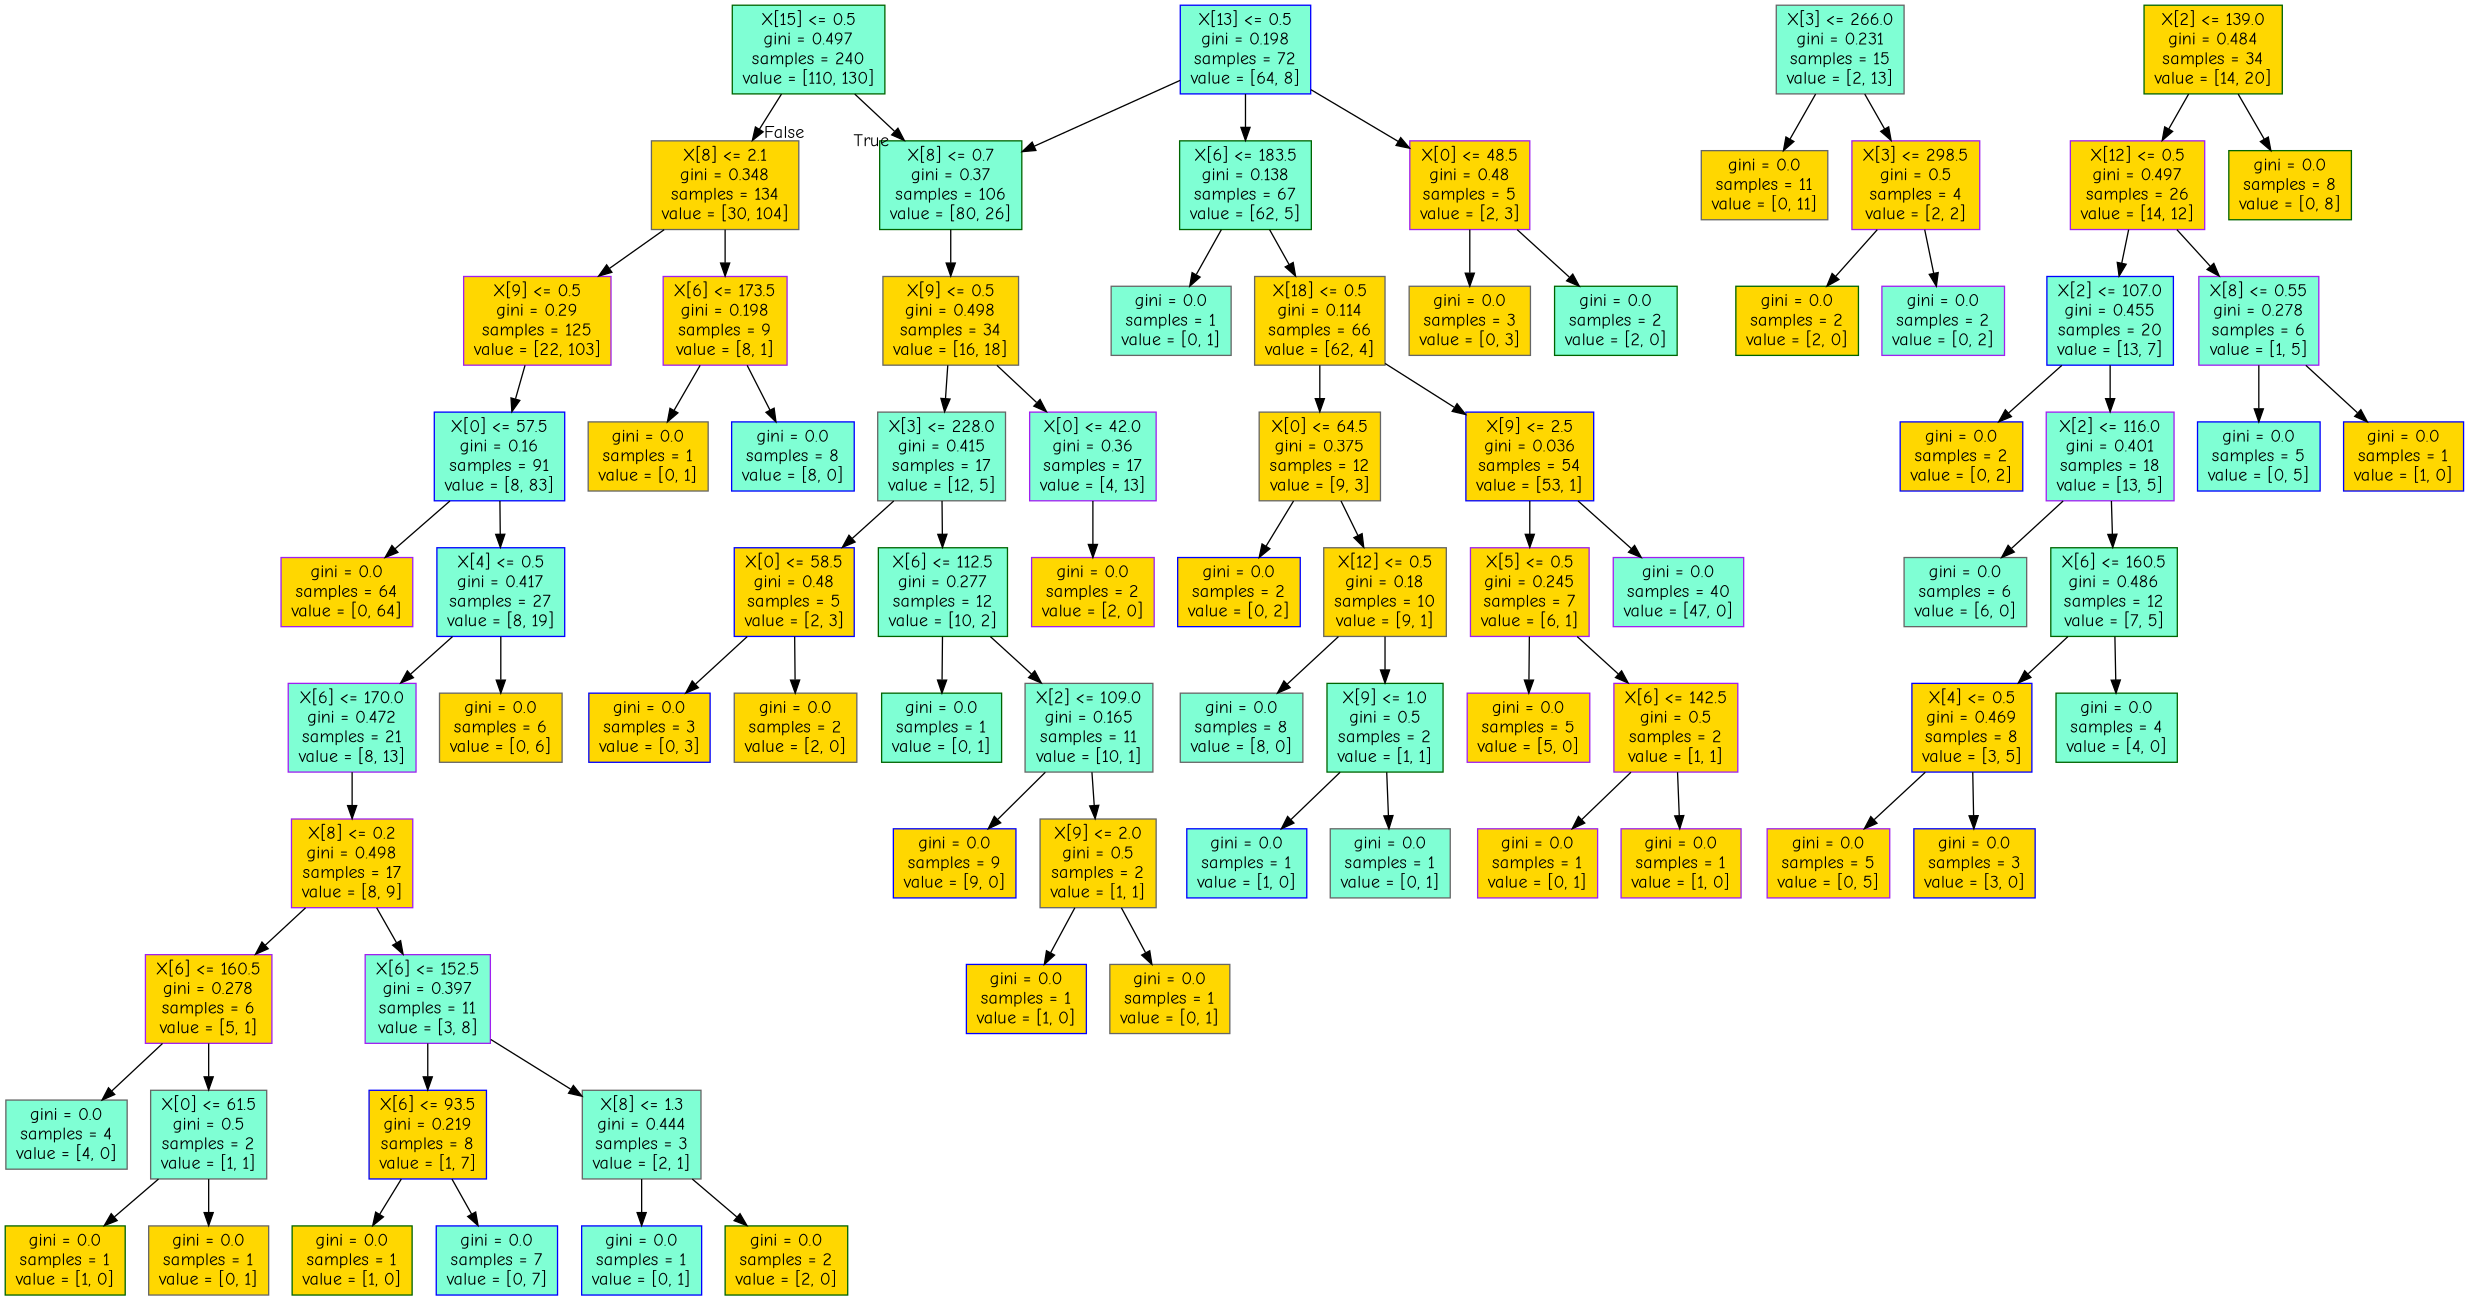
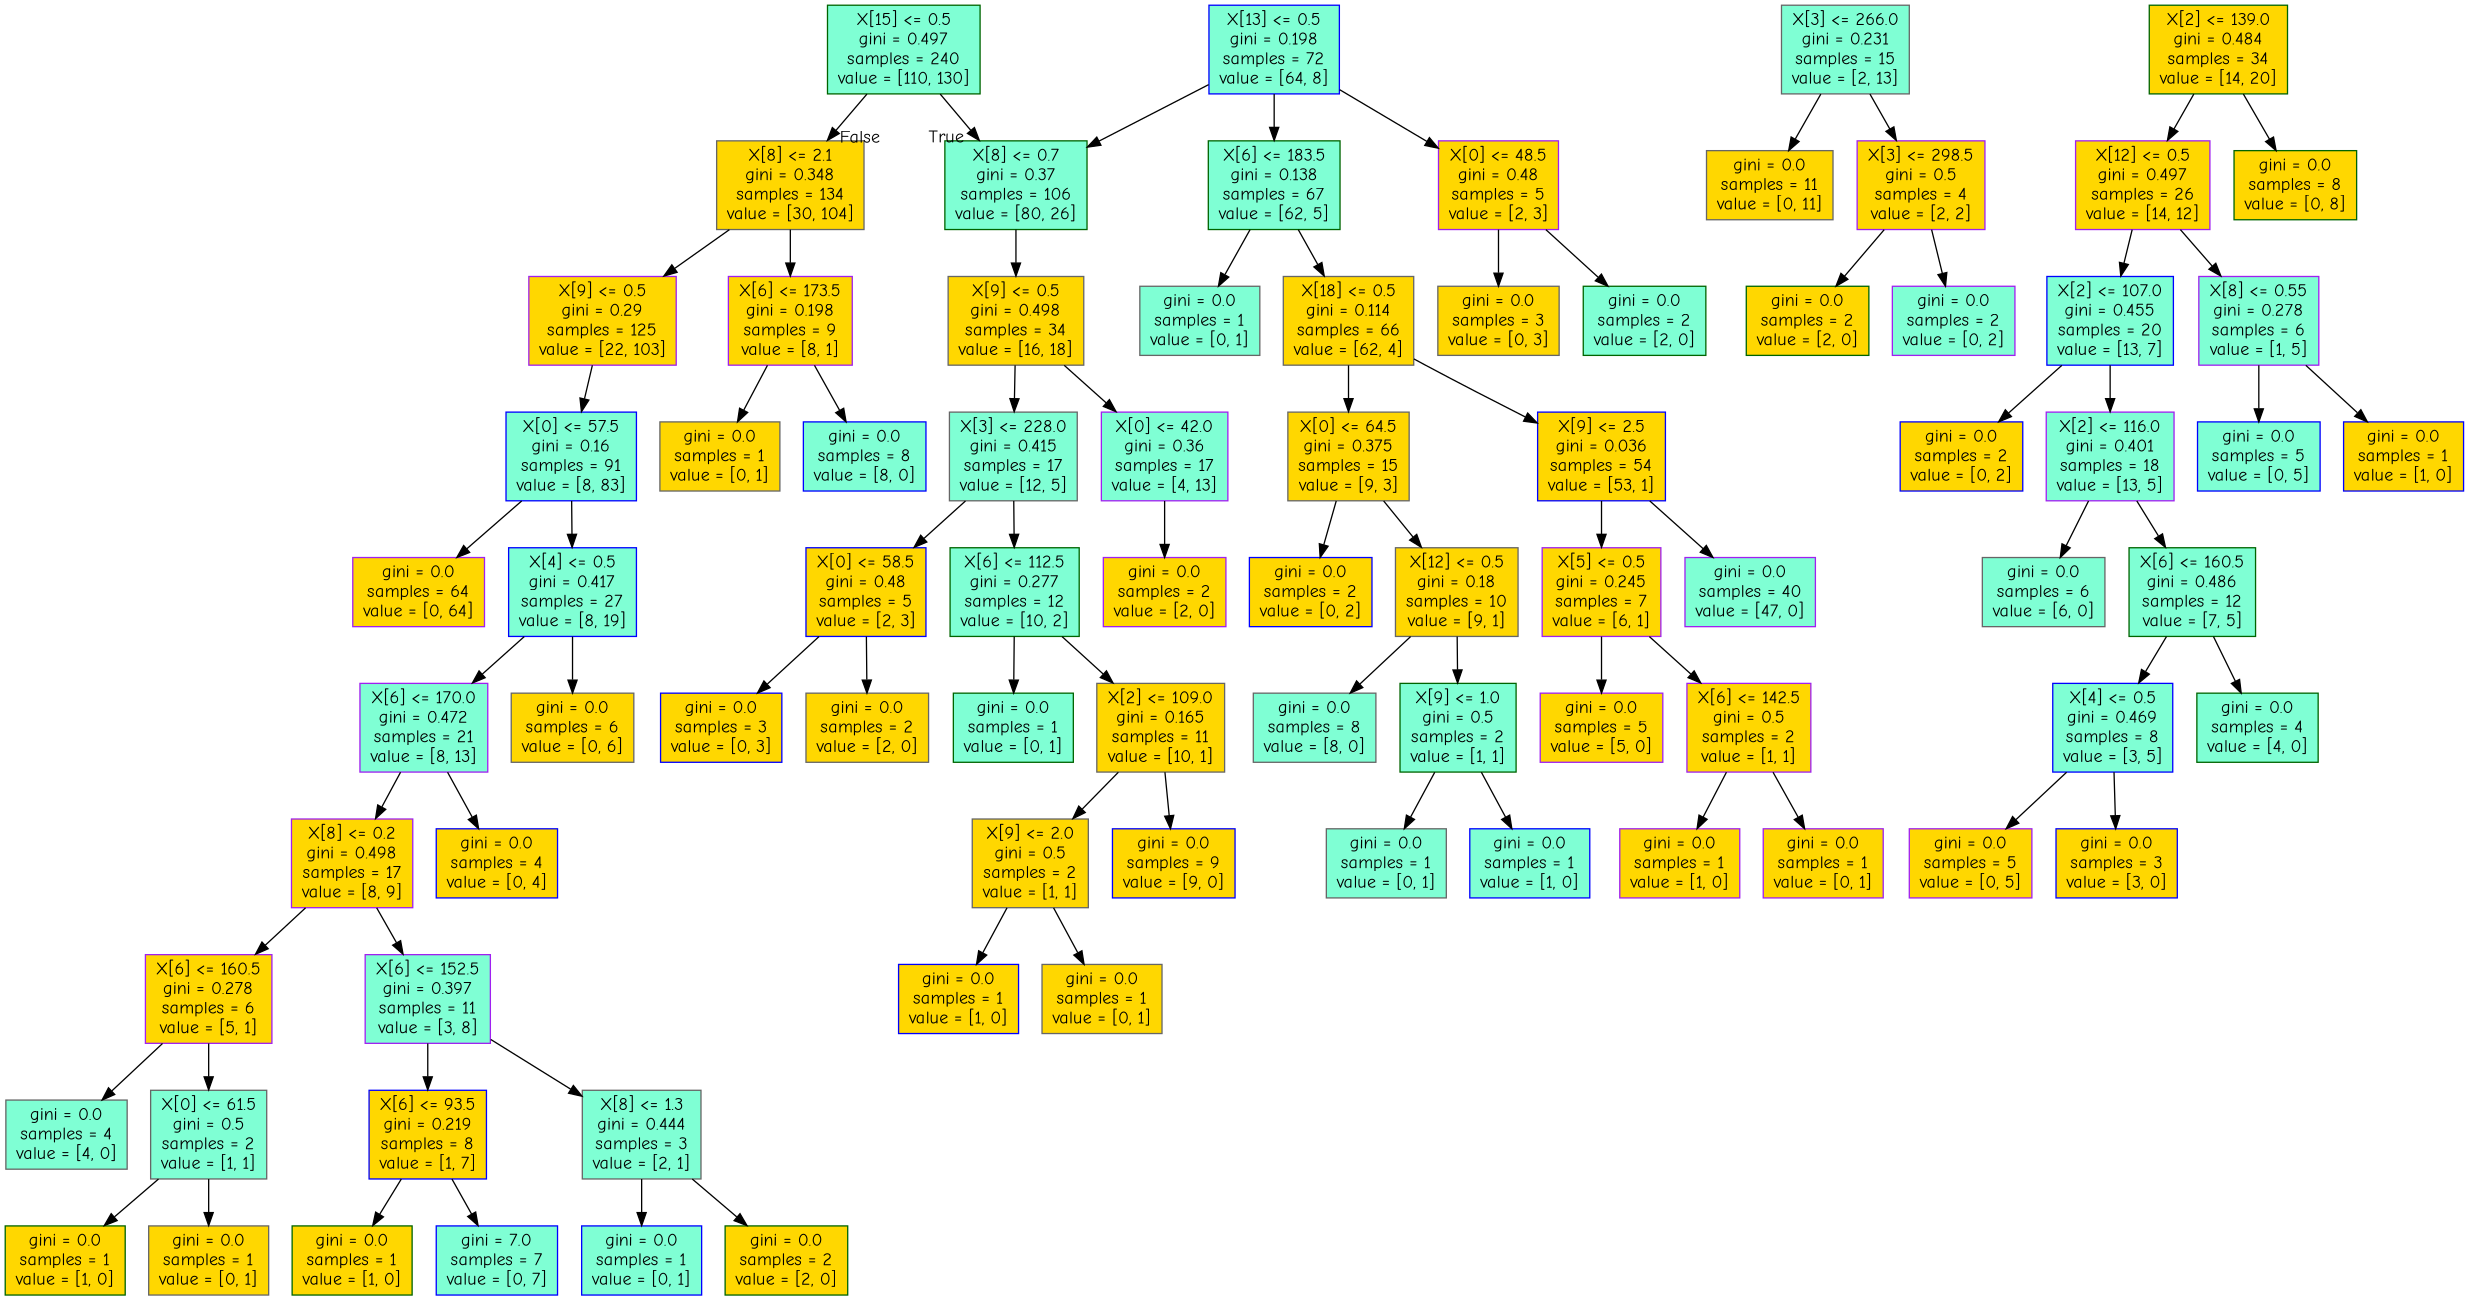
(1320, 456) -> (1349, 456)
(1089, 728) -> (1161, 728)
(1972, 728) -> (2113, 728)
none -> (497, 863)
(497, 1260) -> (497, 1260)
